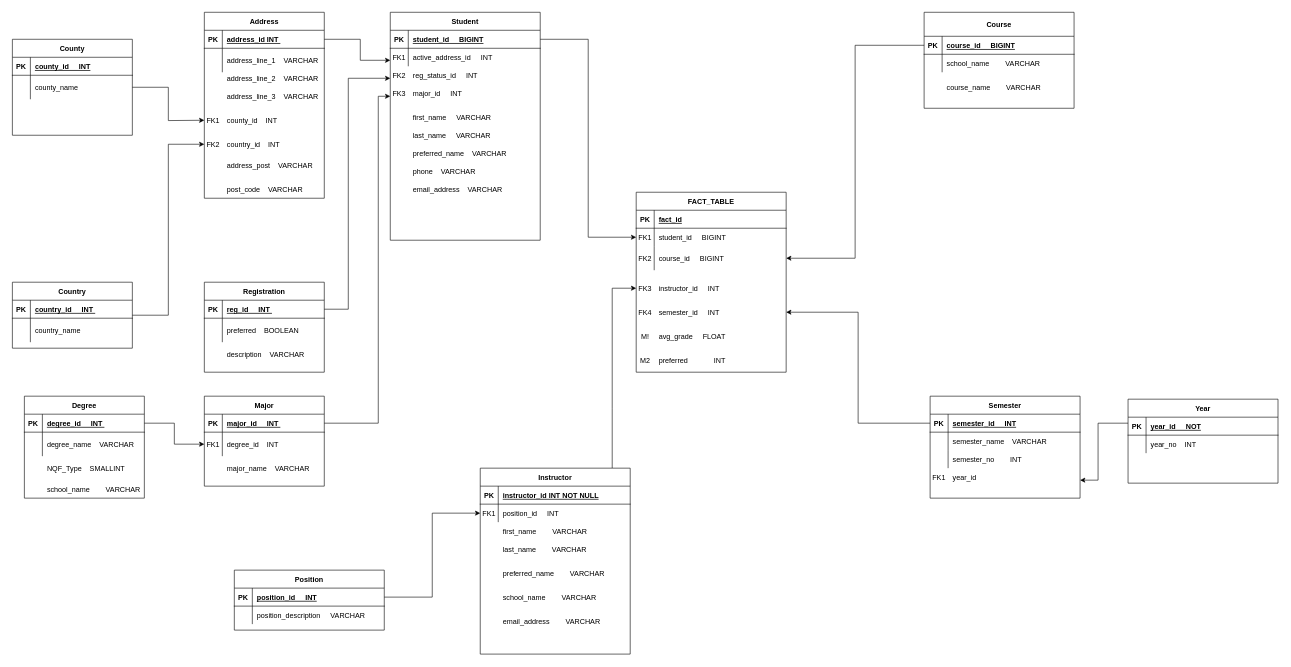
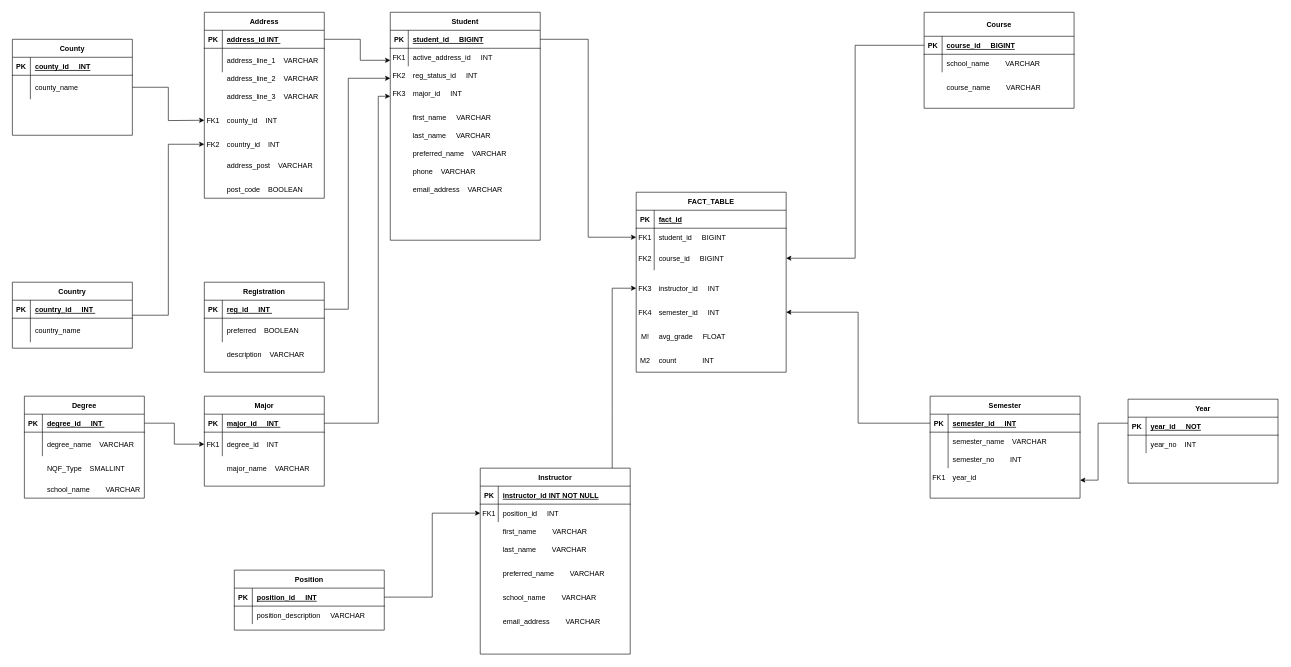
(265, 190) -> (265, 190)
(709, 361) -> (701, 361)
